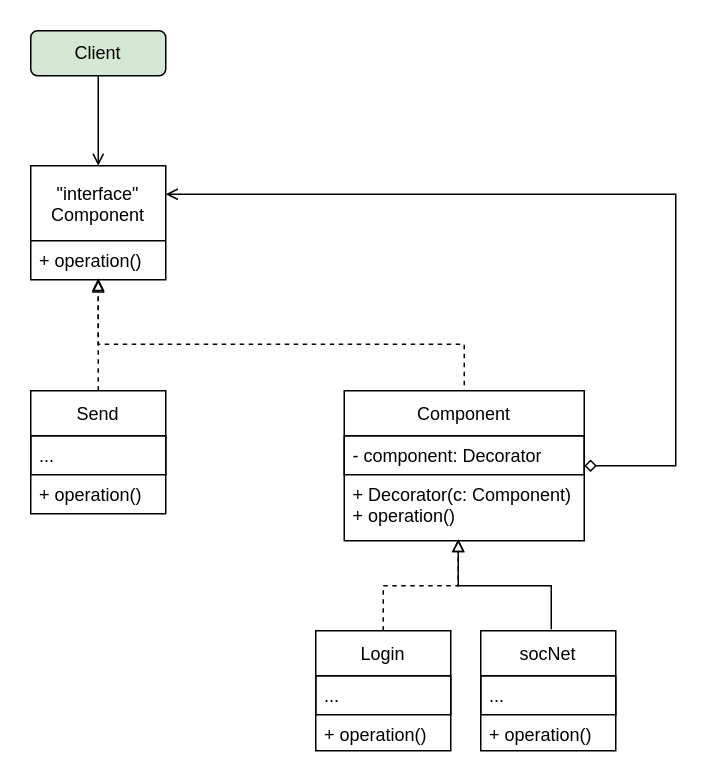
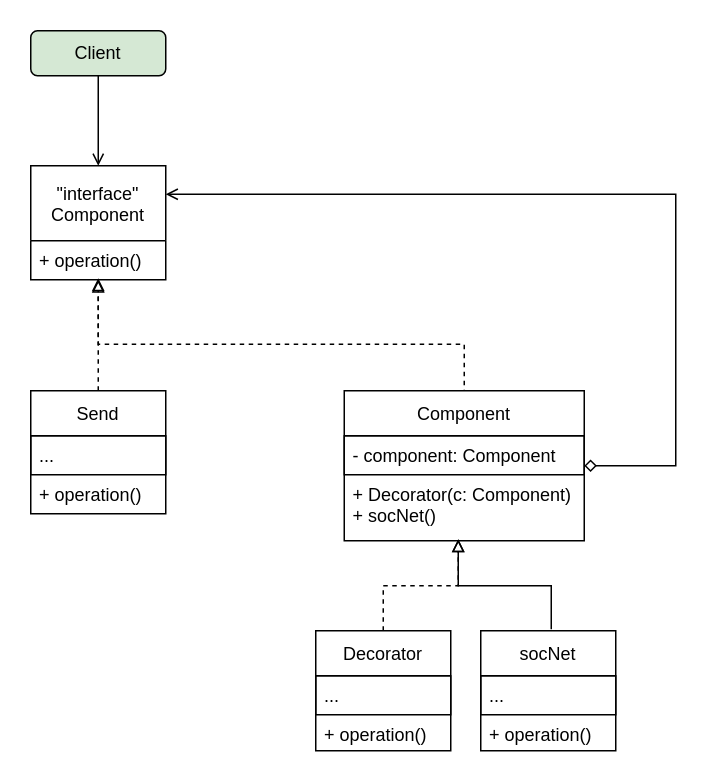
(459, 456) -> (459, 456)
(471, 495) -> (471, 495)
(383, 654) -> (383, 654)
